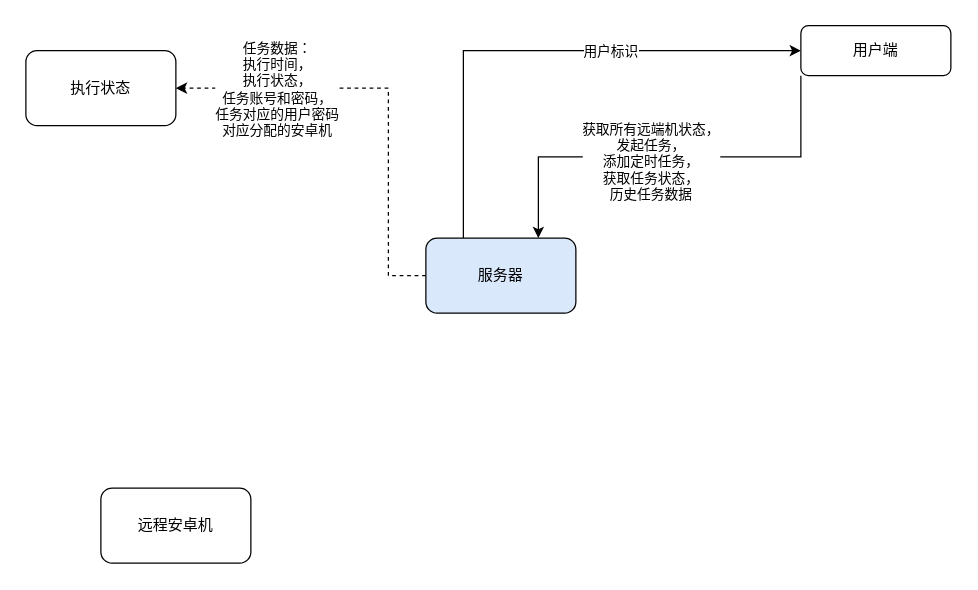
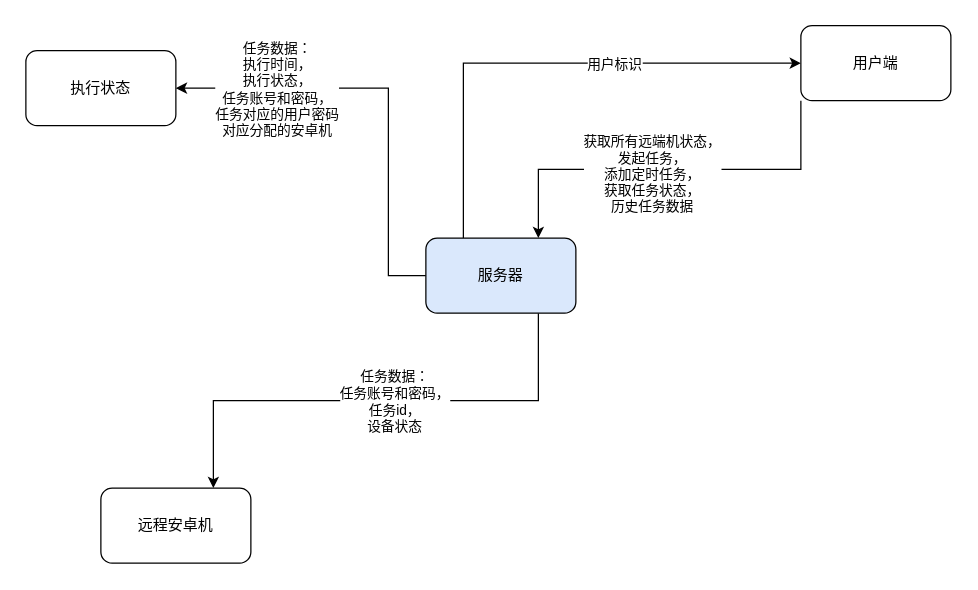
(876, 51) -> (876, 63)
(388, 176) -> (388, 176)
none -> (239, 401)
